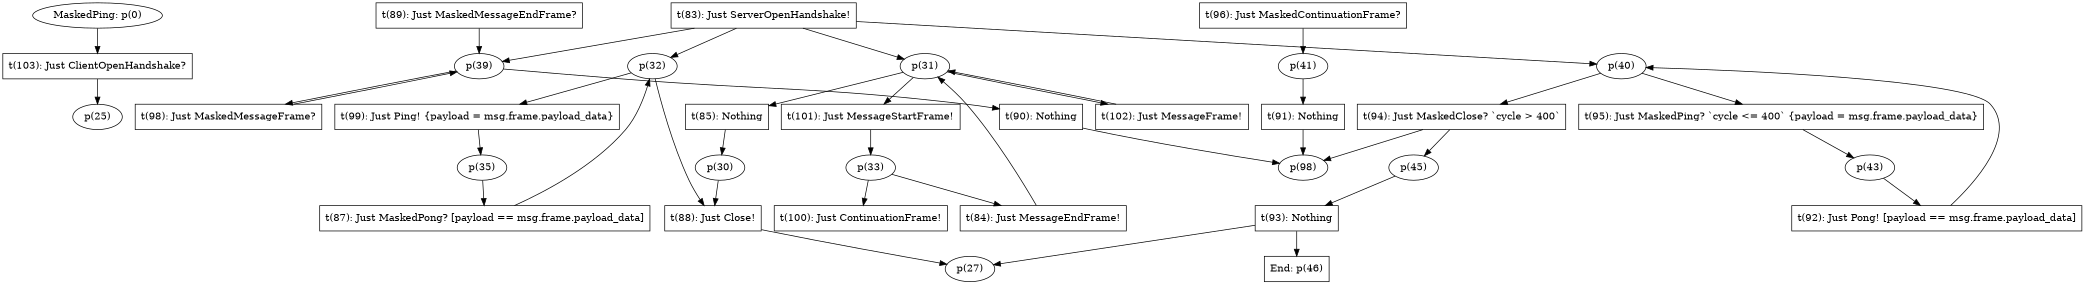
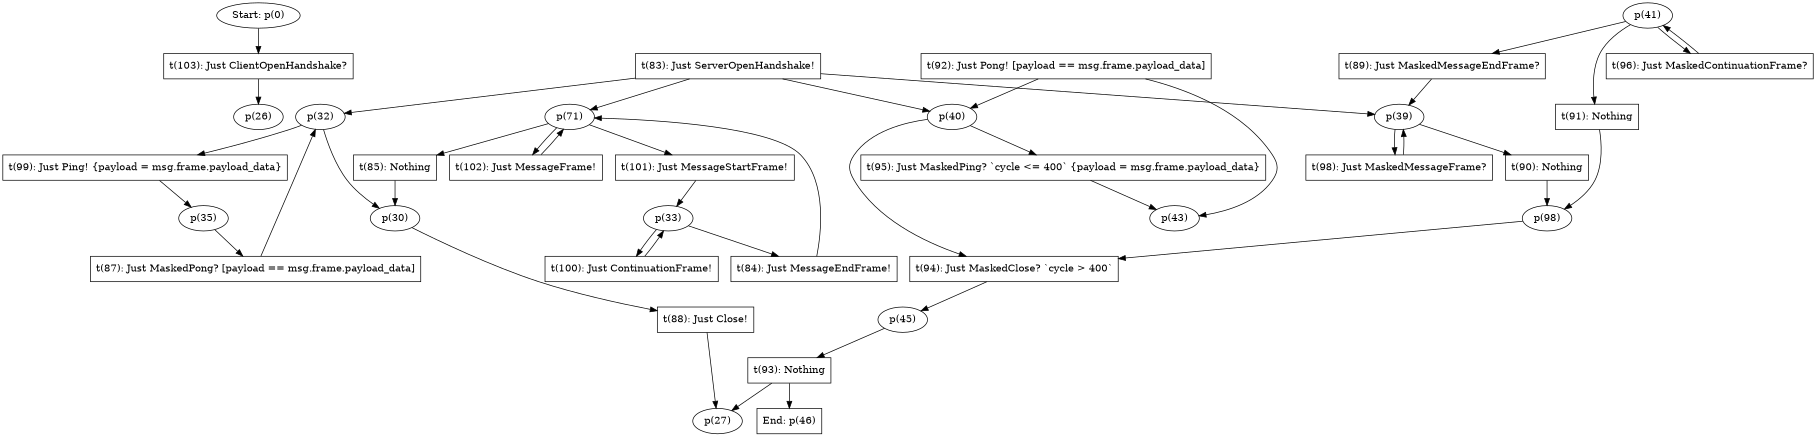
(98, 15) -> (258, 15)
none -> (1562, 37)
none -> (1671, 38)
(925, 66) -> (570, 117)
(98, 117) -> (258, 117)
(673, 141) -> (341, 172)
(1377, 144) -> (1324, 240)
(1899, 190) -> (1258, 137)
none -> (652, 247)
